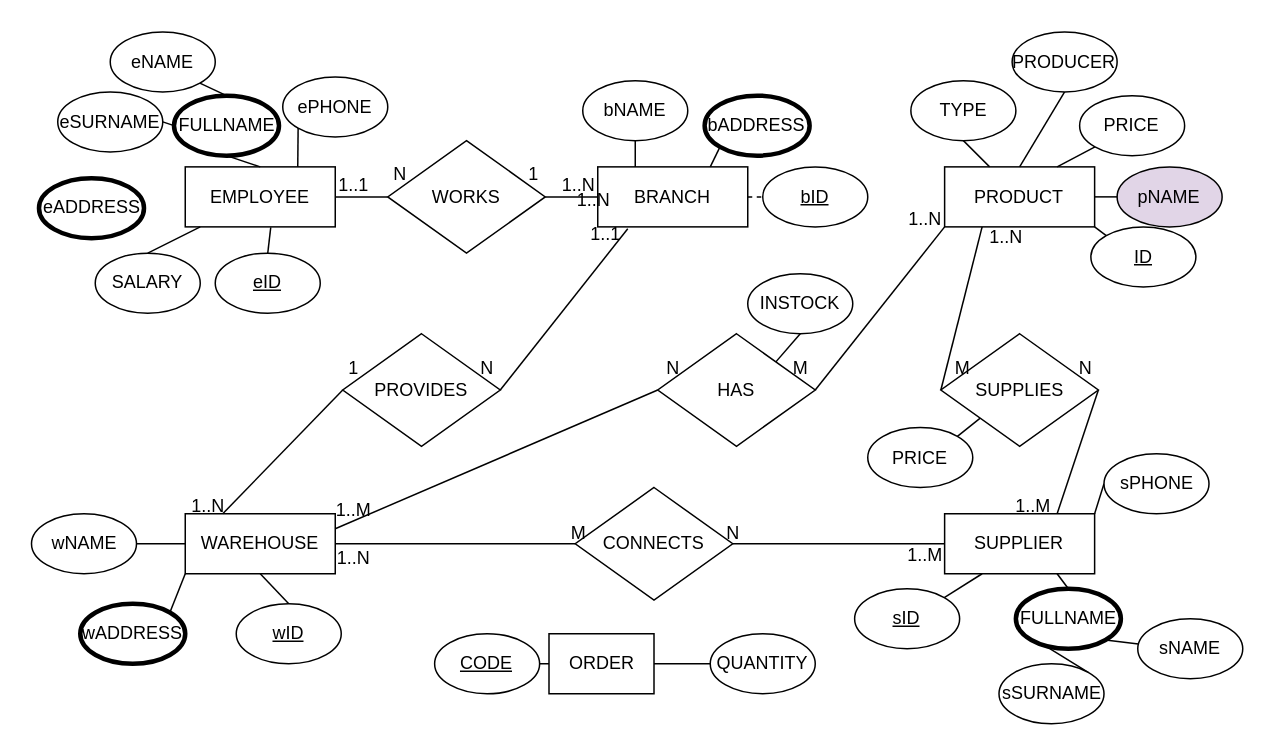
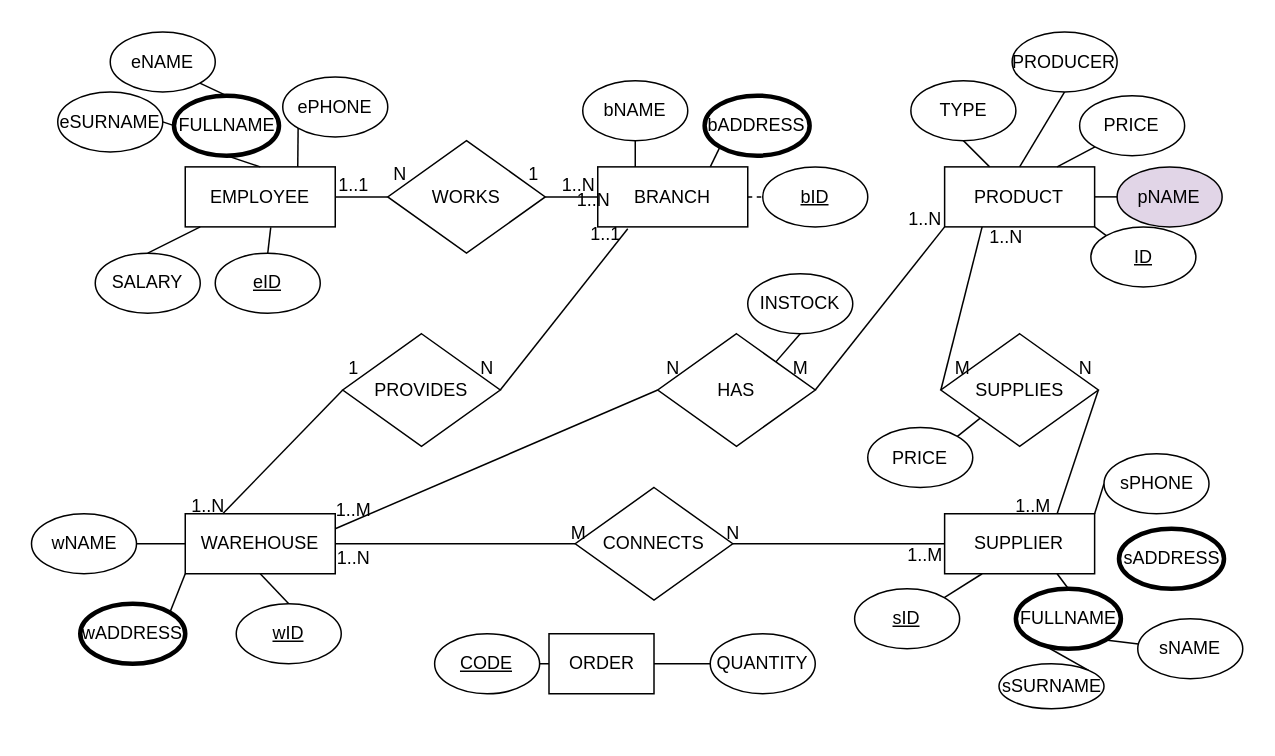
(92, 208) -> none
none -> (1172, 559)
(1052, 694) -> (1052, 686)
